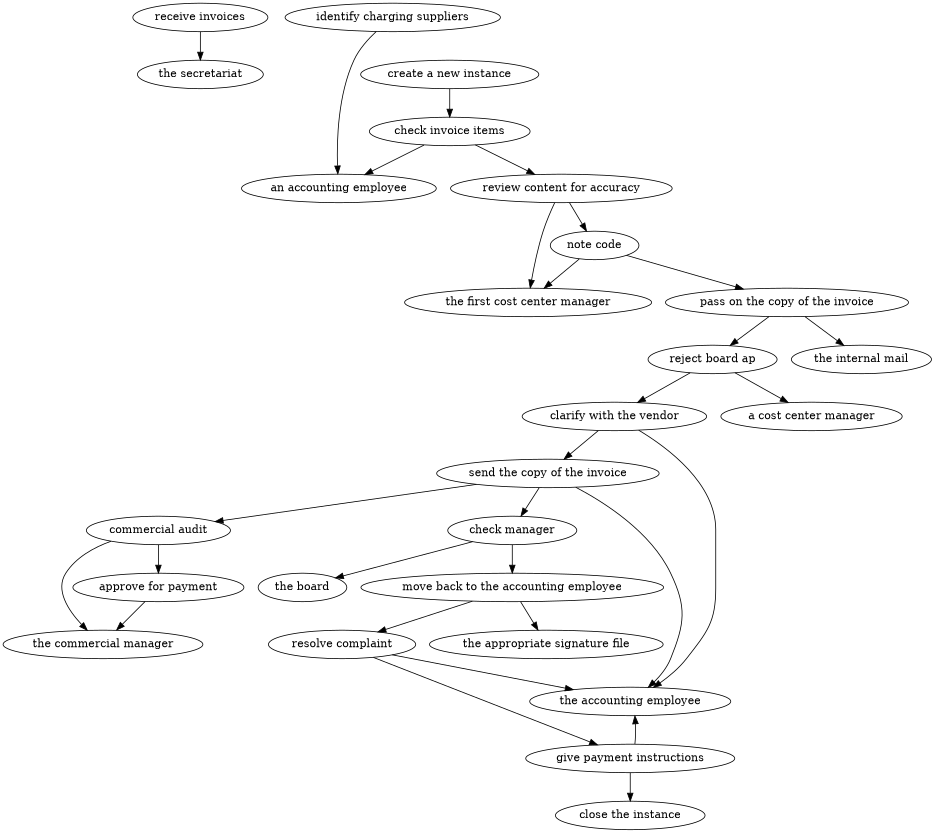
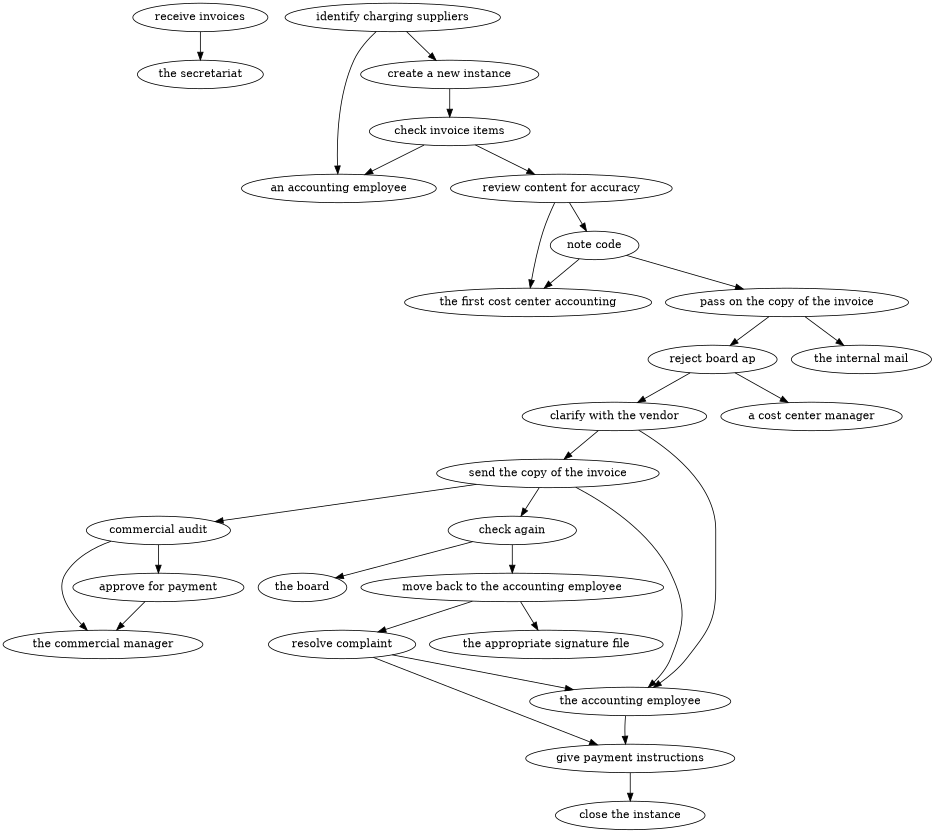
none -> (418, 43)
(528, 302) -> (528, 302)
(512, 530) -> (512, 530)
(636, 734) -> (625, 726)
